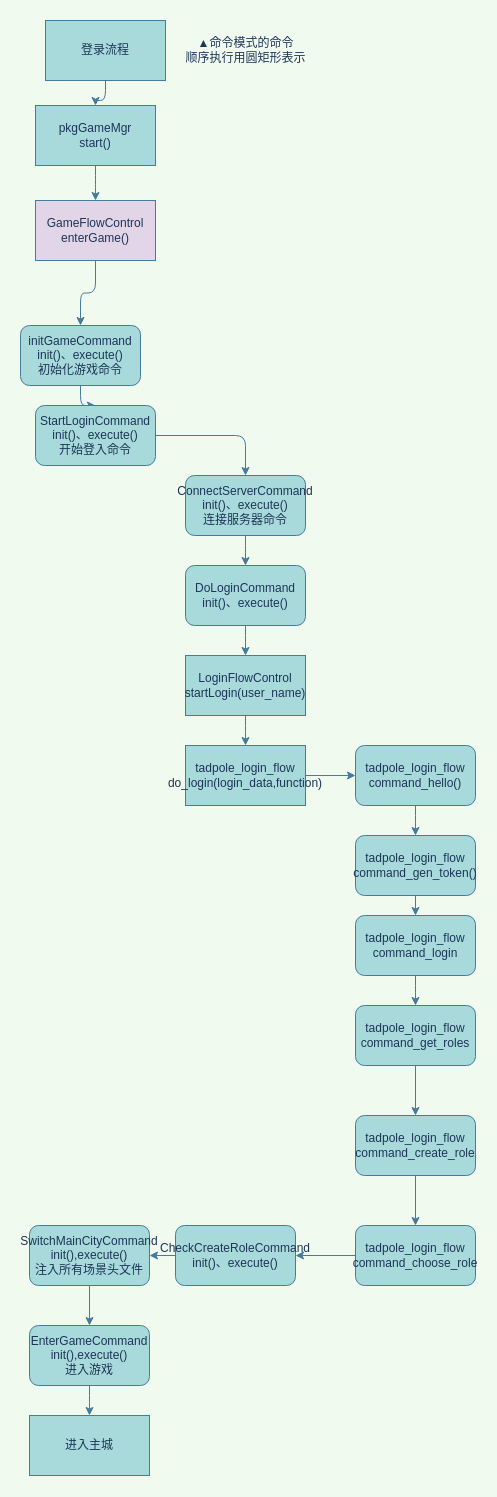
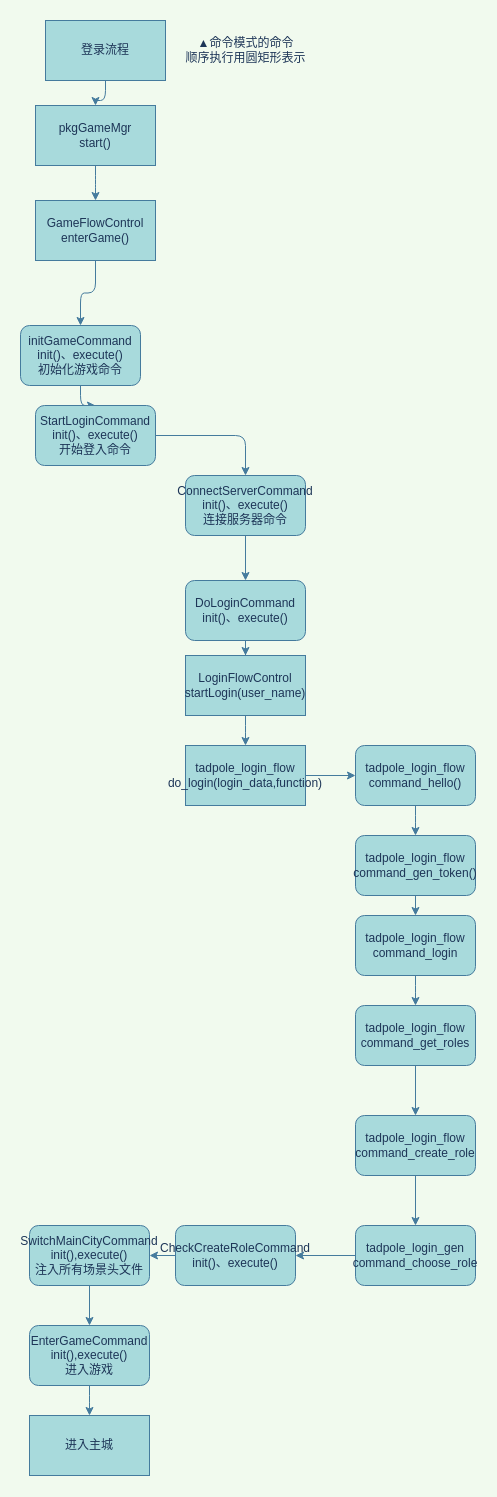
(96, 231) -> (96, 231)
(246, 596) -> (246, 611)
(416, 1256) -> (416, 1256)
